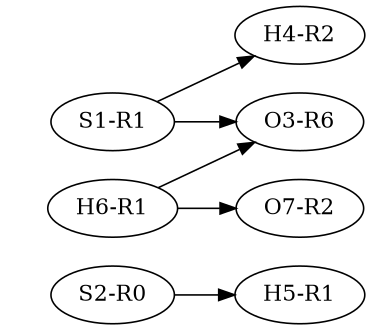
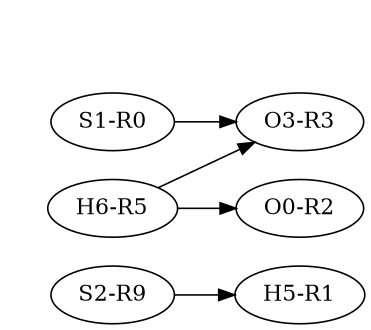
(300, 35) -> none
(113, 122) -> (113, 122)
(300, 122) -> (300, 122)
(113, 208) -> (113, 208)
(300, 208) -> (300, 208)
(113, 295) -> (113, 295)
